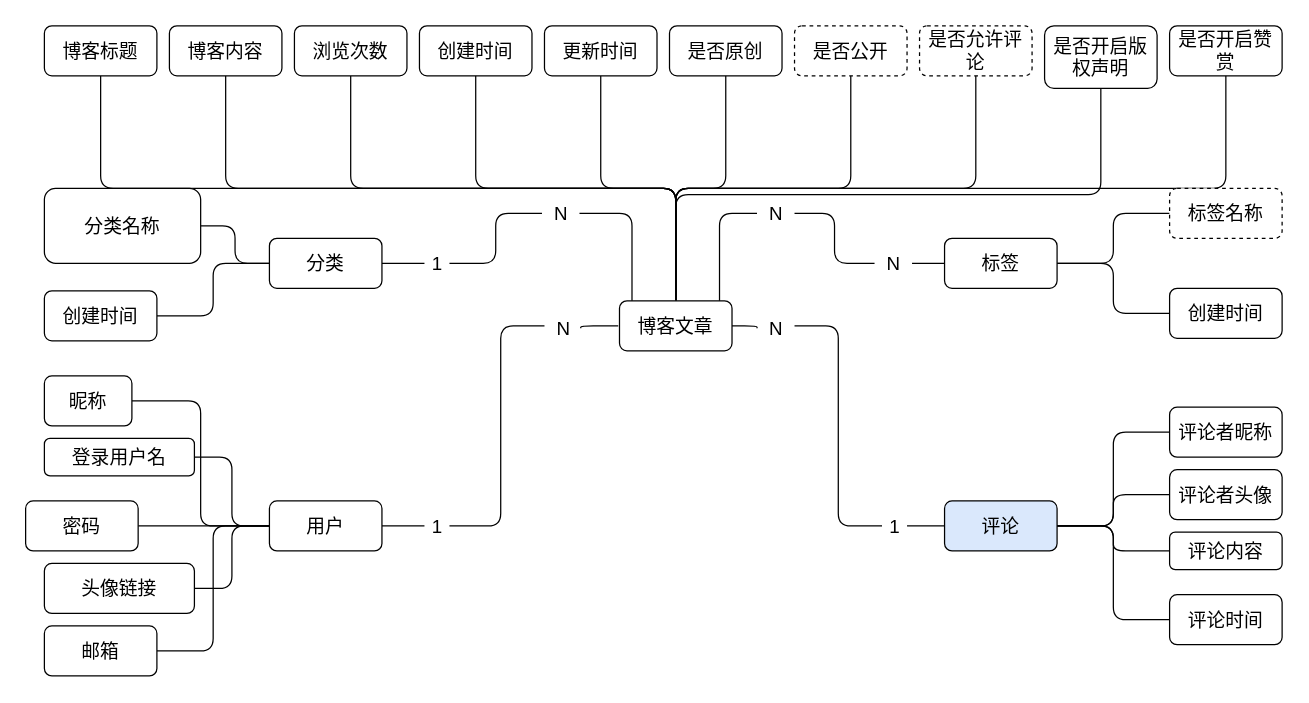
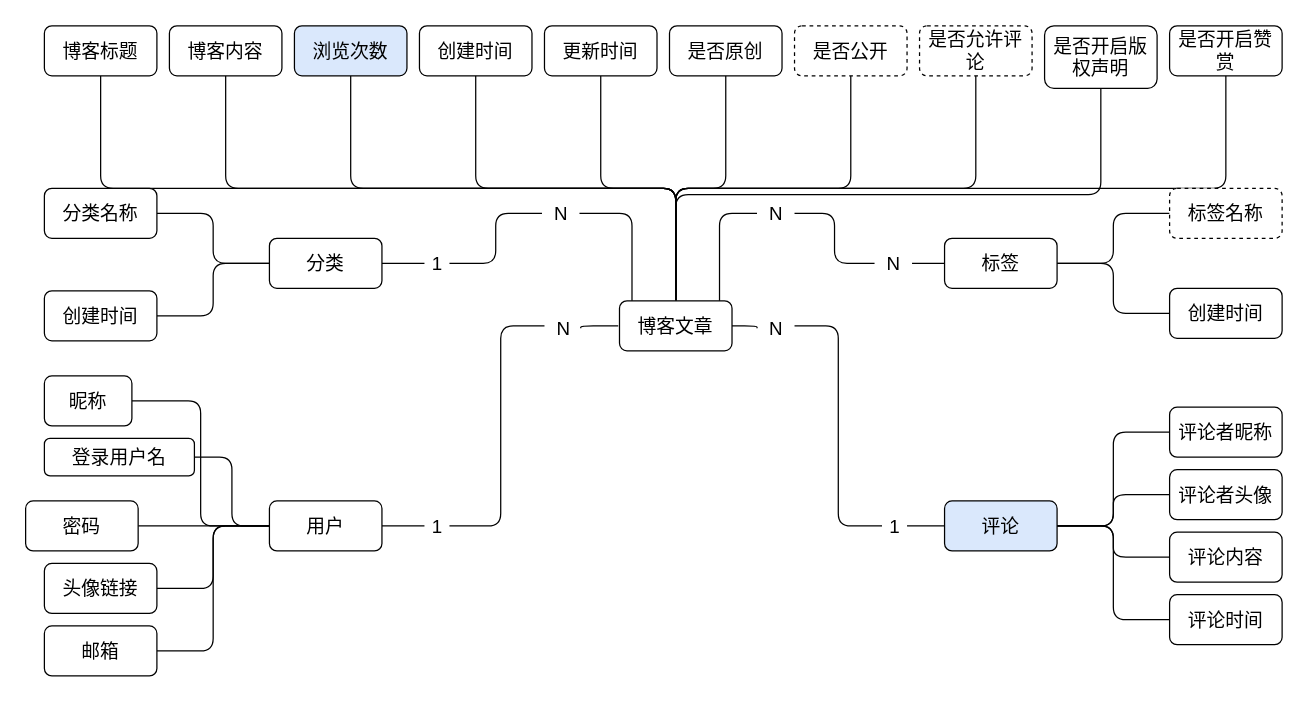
(351, 51) -> (351, 51)
(123, 226) -> (101, 213)
(1226, 551) -> (1226, 557)
(119, 588) -> (101, 588)
